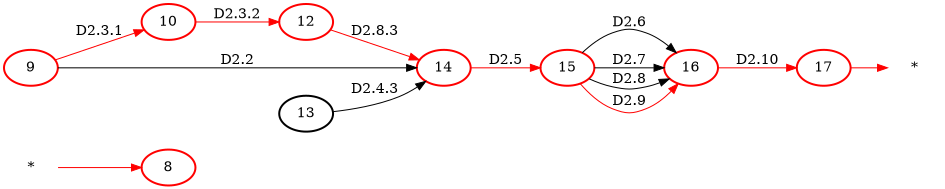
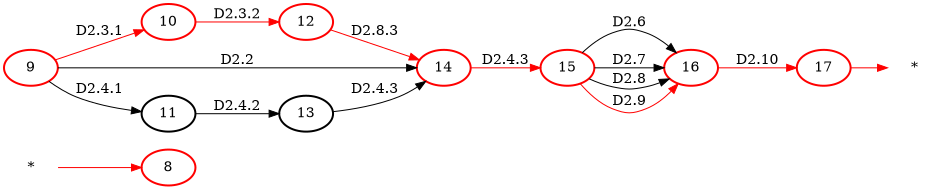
(506, 60) -> (506, 60)
none -> (169, 114)
